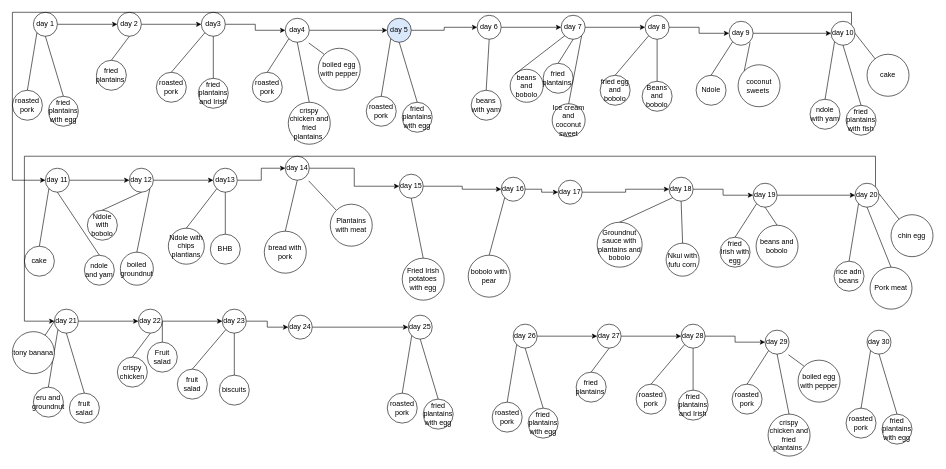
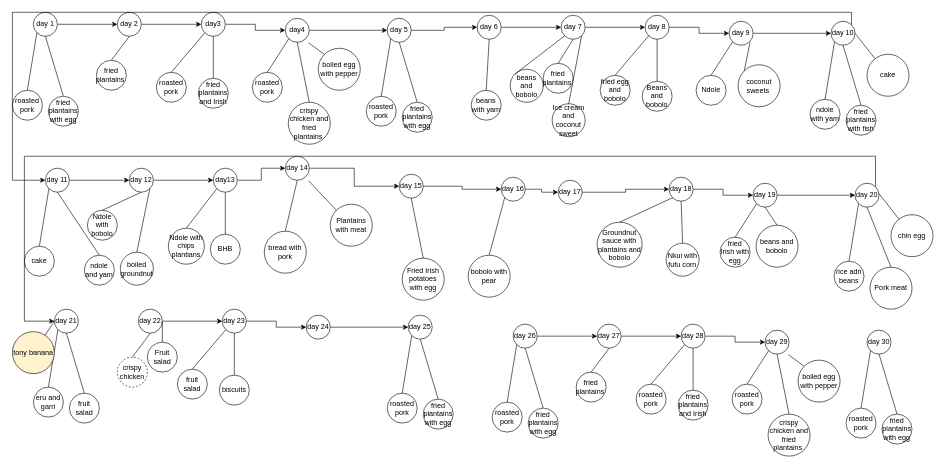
(399, 30) -> (399, 30)
(132, 321) -> none
(300, 327) -> (318, 327)
(33, 353) -> (33, 353)
(132, 372) -> (132, 372)
(48, 402) -> (48, 402)
